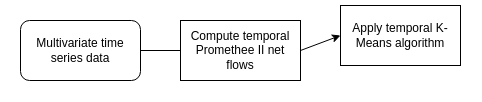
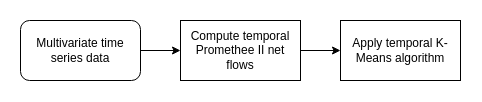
(400, 36) -> (400, 51)
(175, 51) -> (172, 51)
